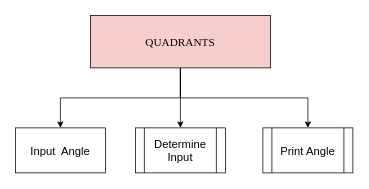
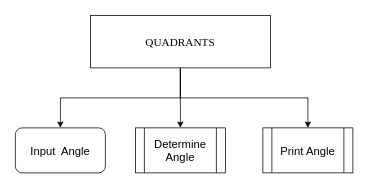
(180, 42) -> (180, 42)
(60, 150) -> (60, 150)
(180, 150) -> (180, 150)
